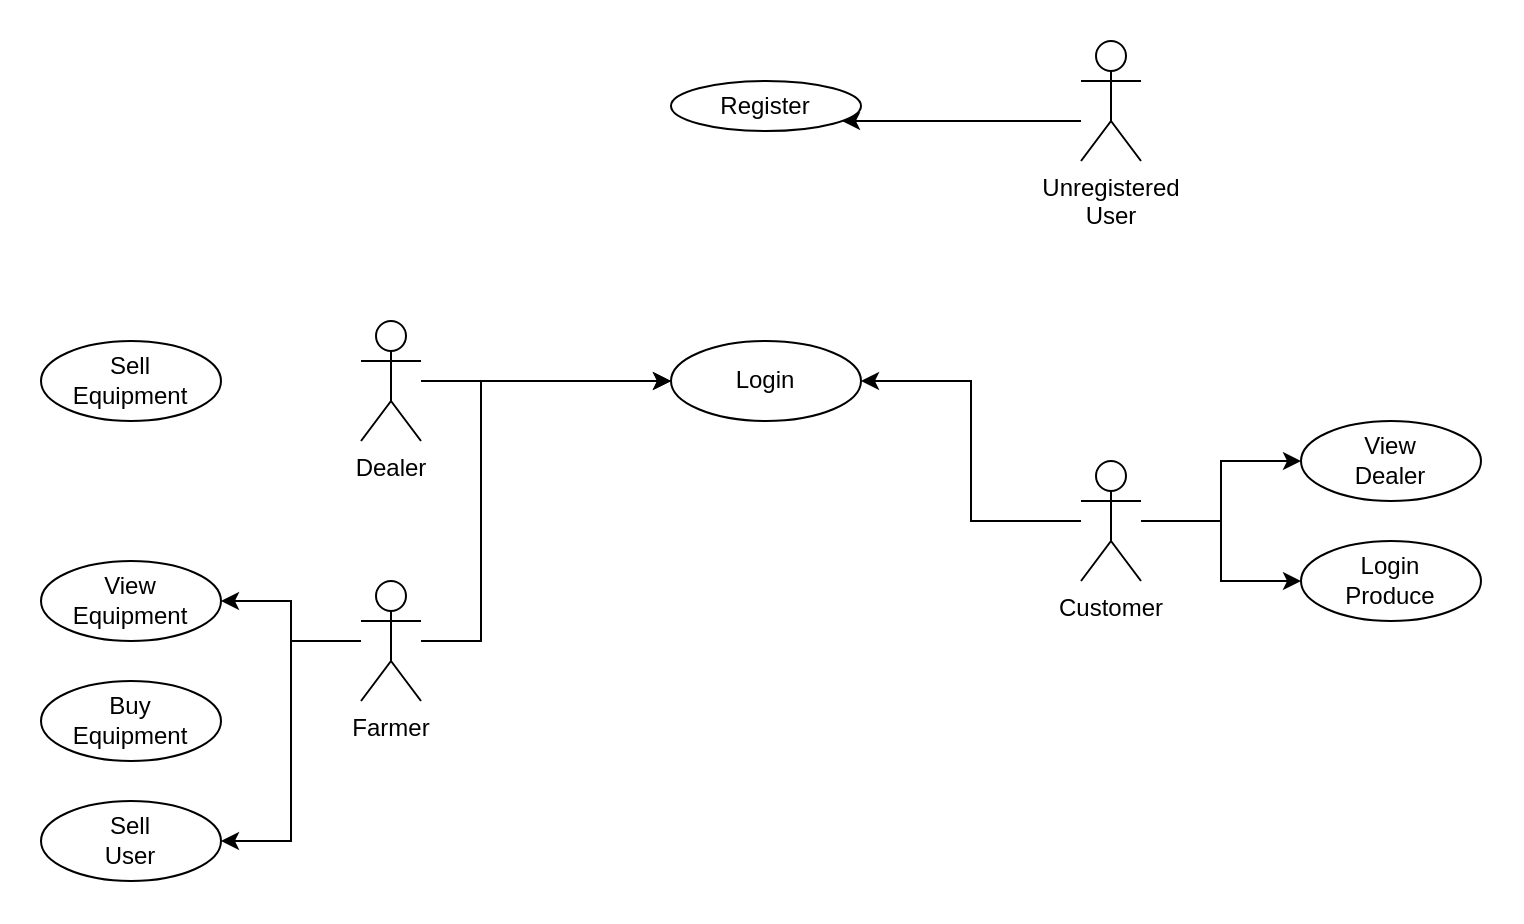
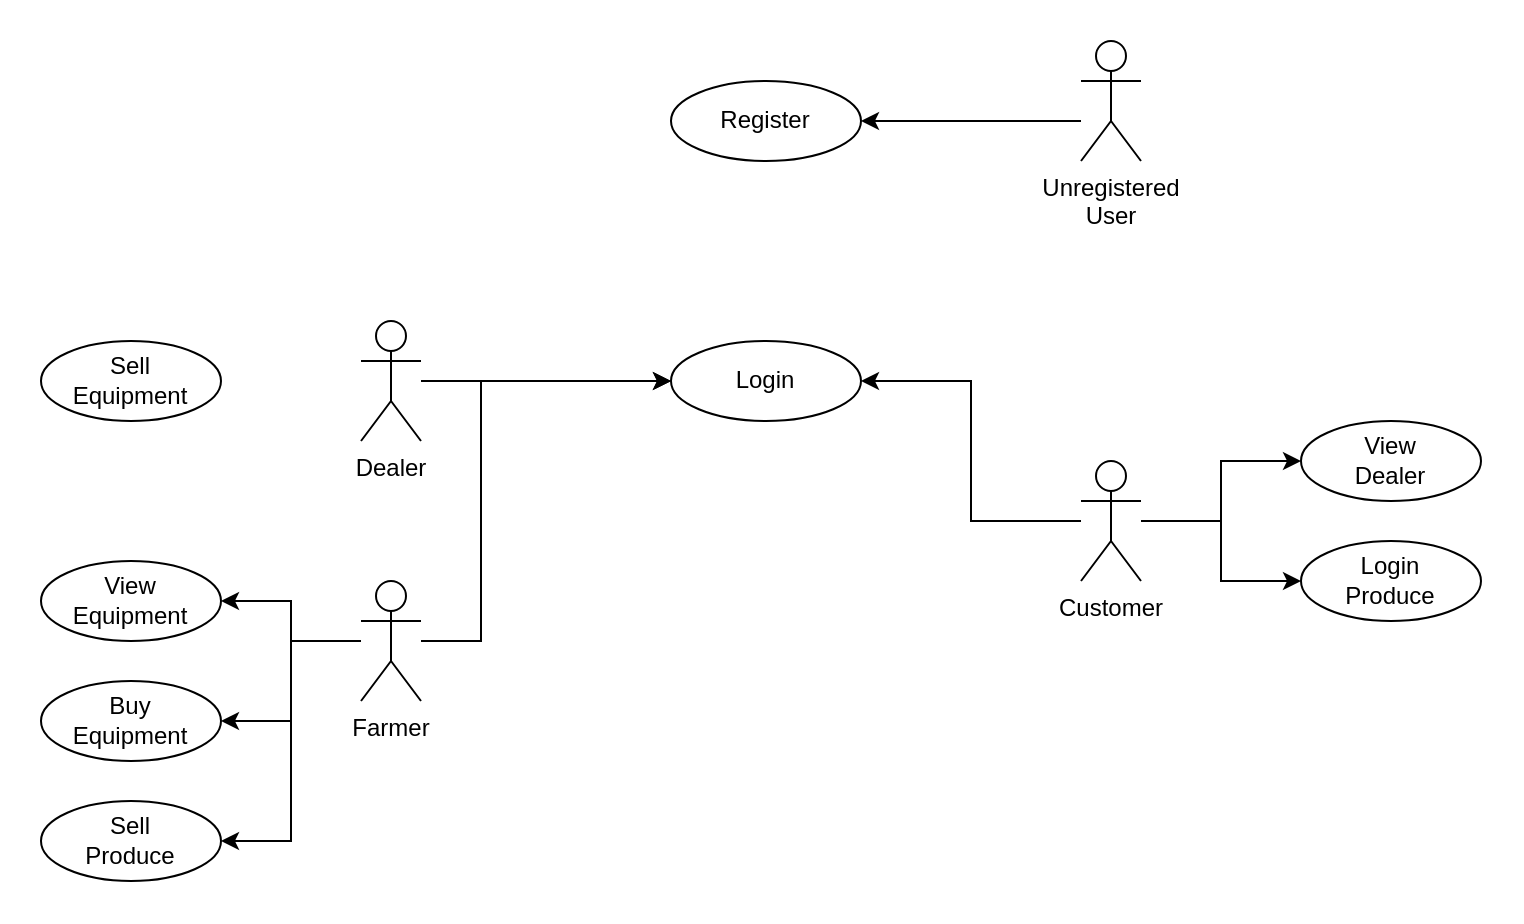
(766, 106) -> (766, 121)
none -> (261, 721)
(131, 841) -> (131, 841)
